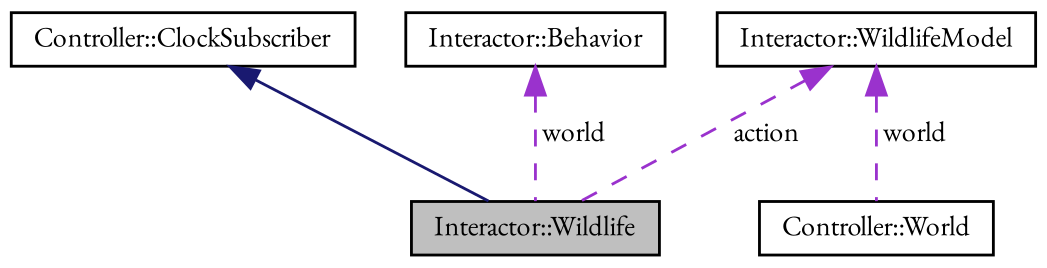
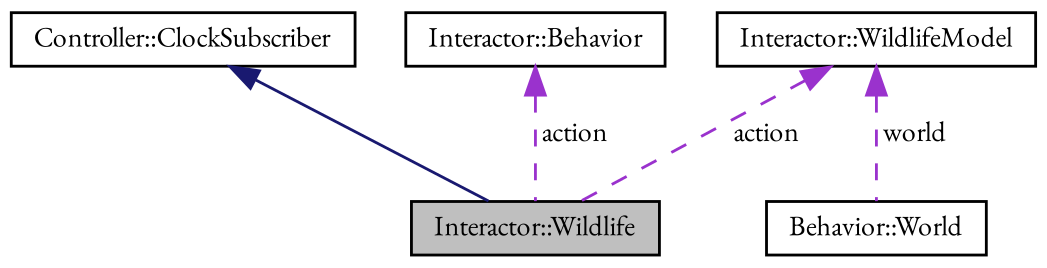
(571, 134) -> (572, 134)
(876, 228) -> (876, 228)
